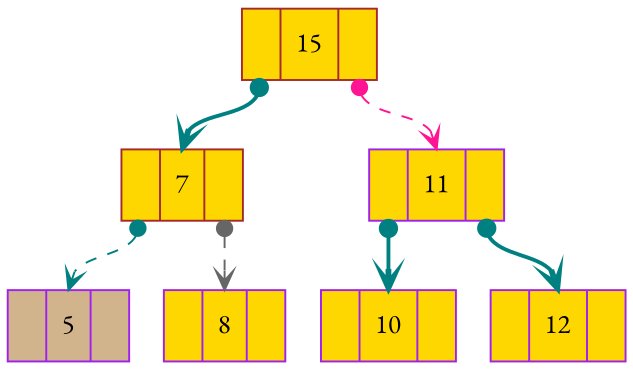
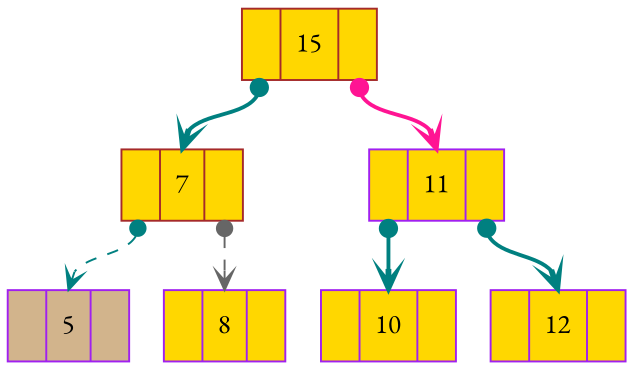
(395, 114) -> (395, 114)
